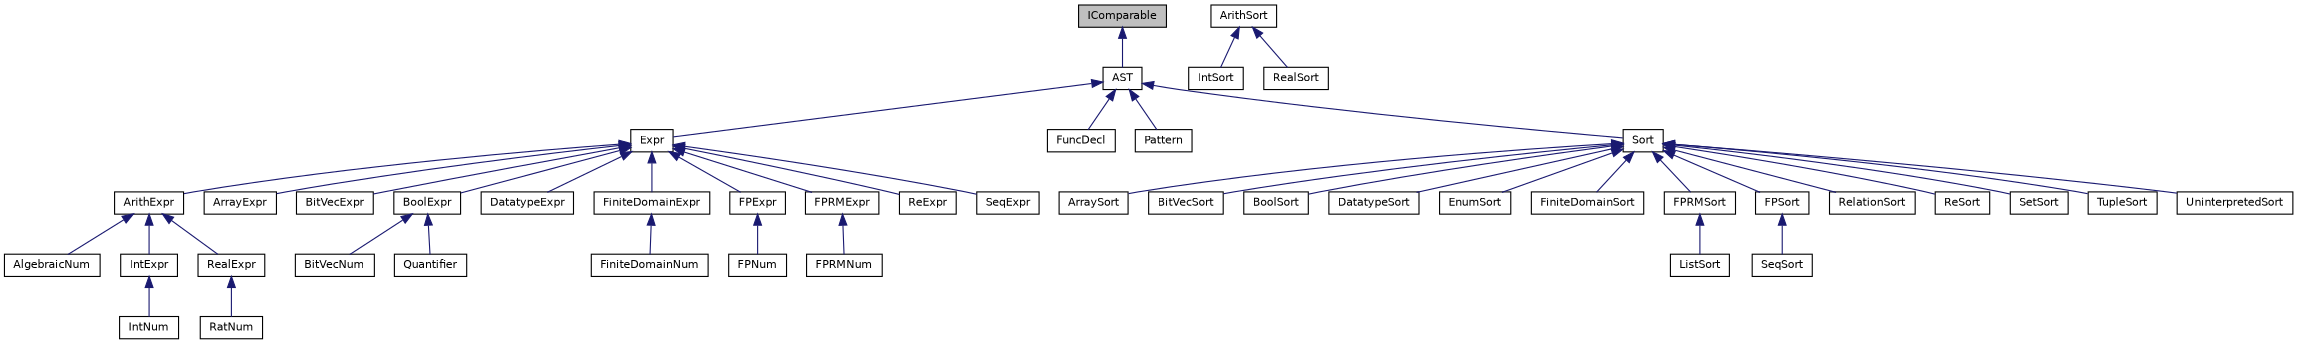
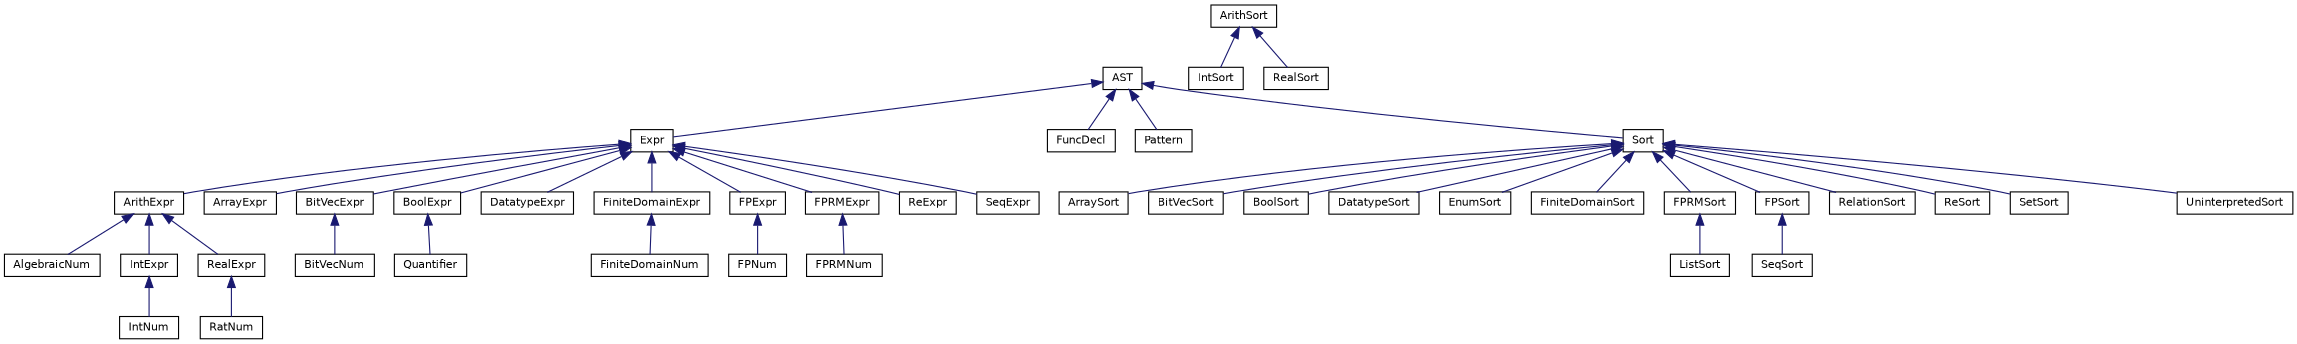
(1123, 16) -> none
(2123, 203) -> none
(376, 237) -> (335, 240)
